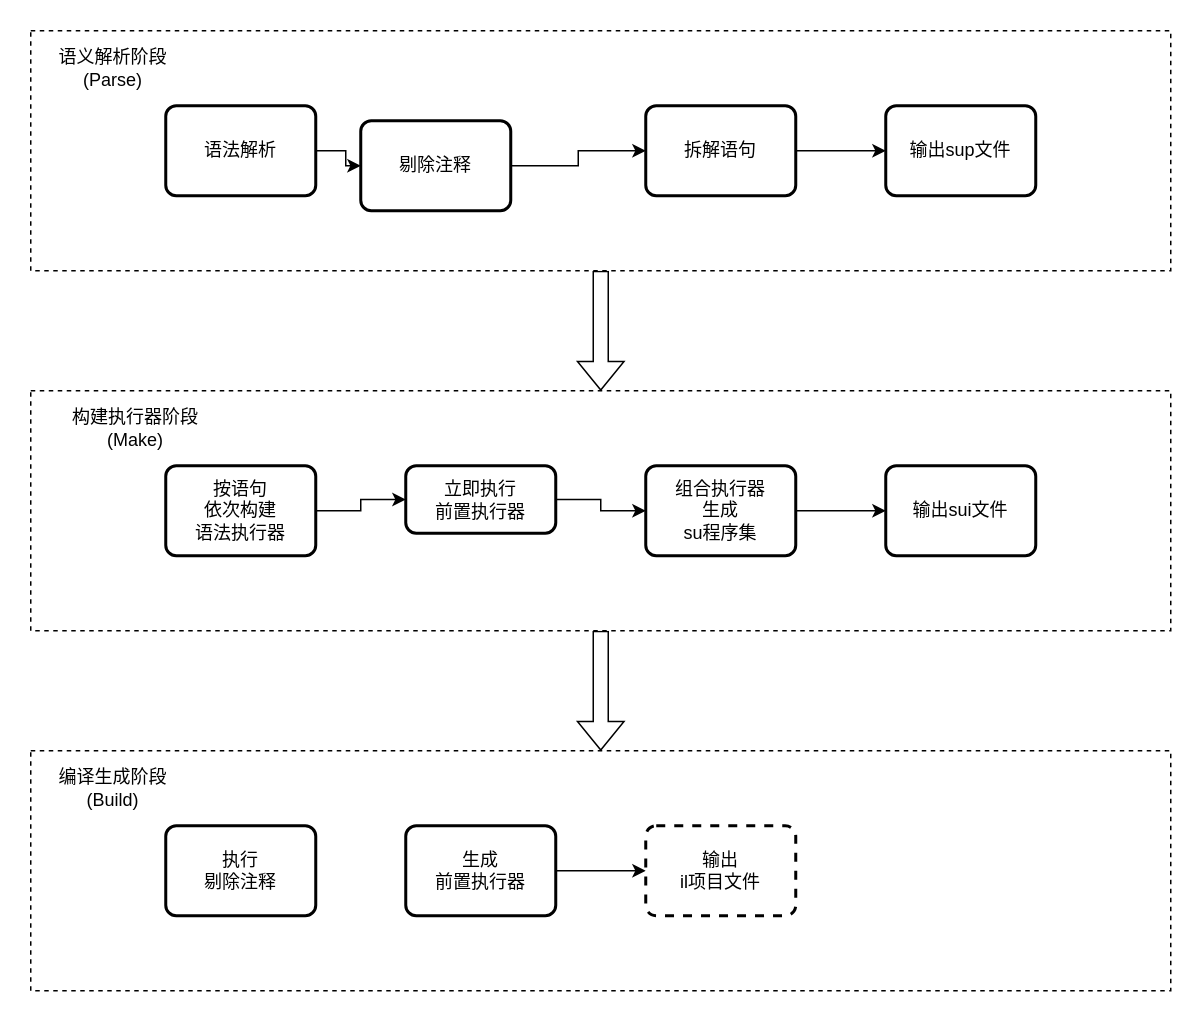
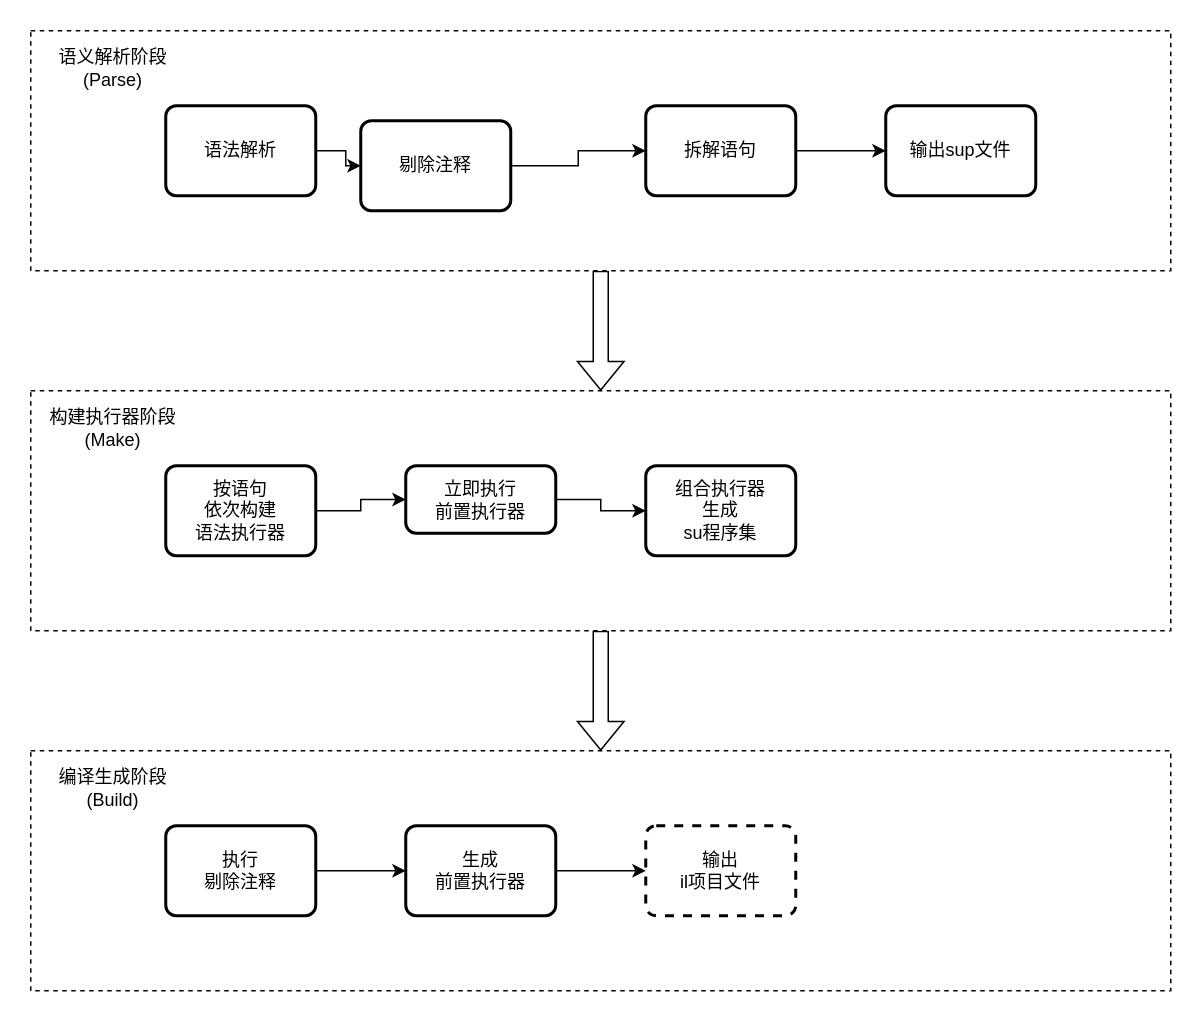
(136, 428) -> (113, 428)
(836, 511) -> none
(961, 511) -> none
none -> (356, 871)
